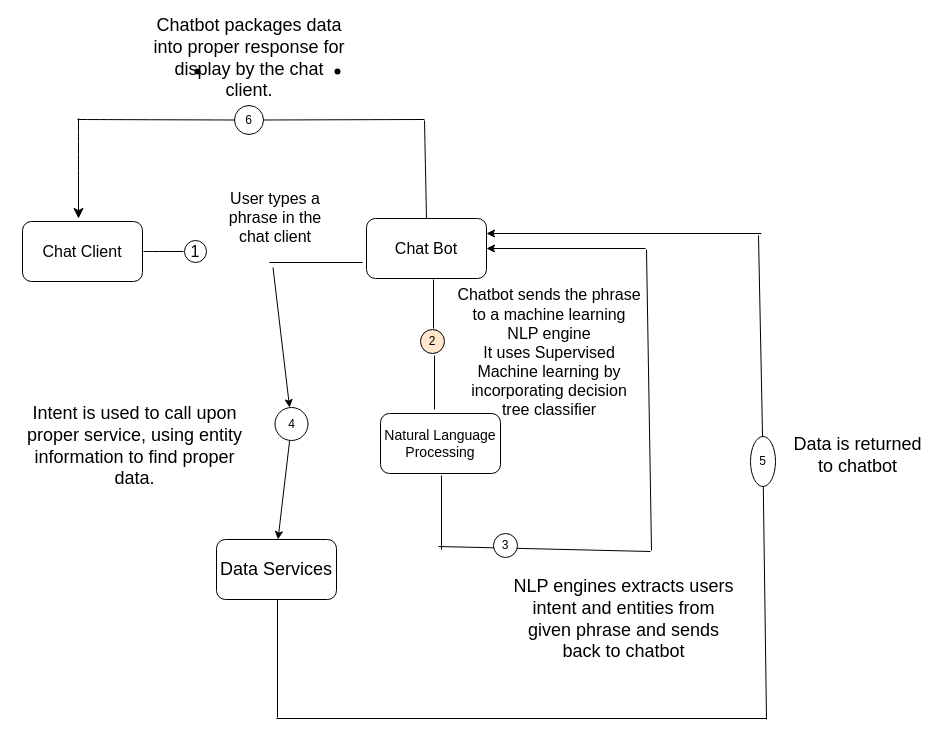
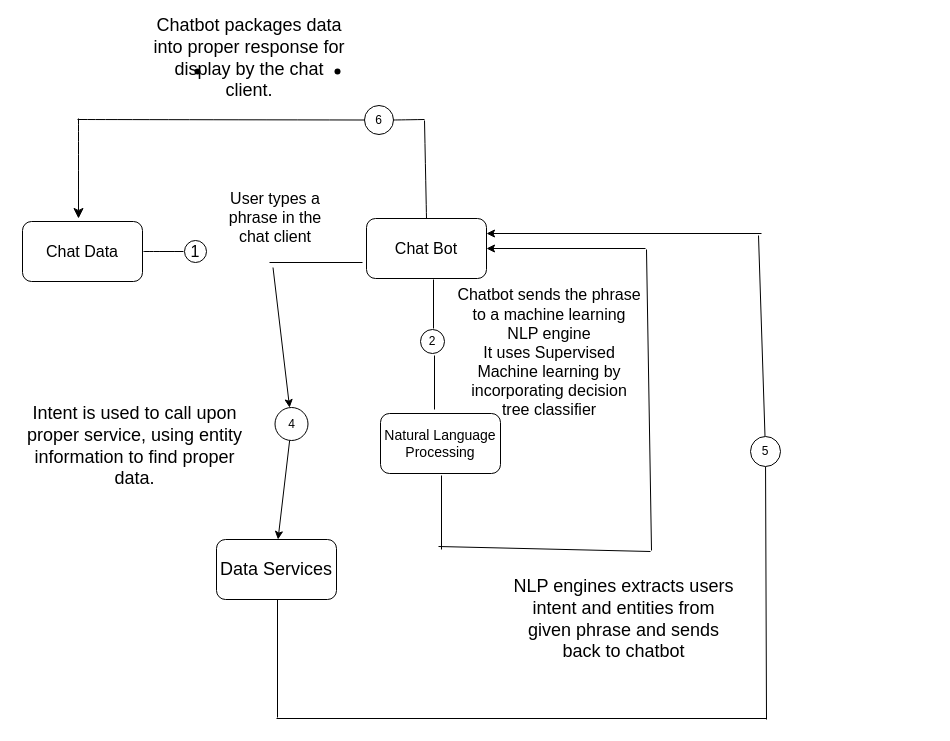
(249, 120) -> (379, 120)
(83, 252) -> (83, 252)
(433, 342) -> (433, 342)
(858, 455) -> none
(763, 462) -> (766, 452)
(506, 546) -> none
